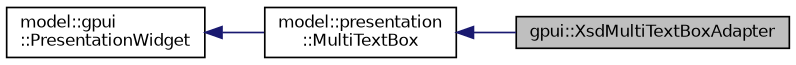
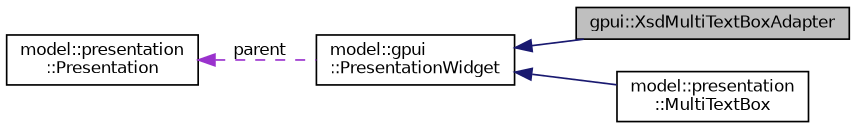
(495, 32) -> (558, 42)
none -> (102, 60)
